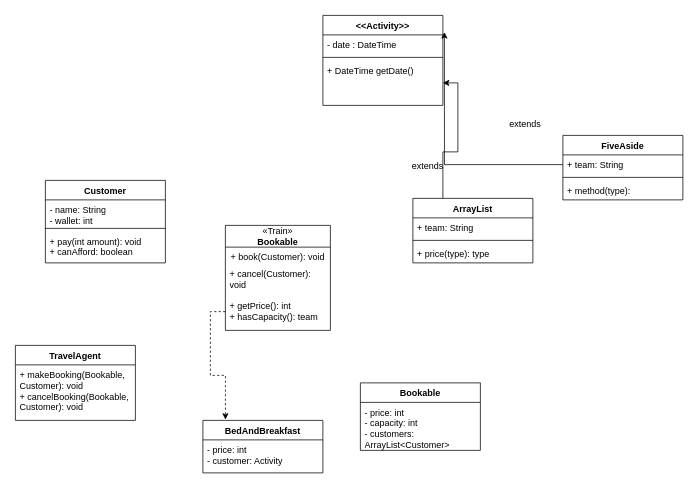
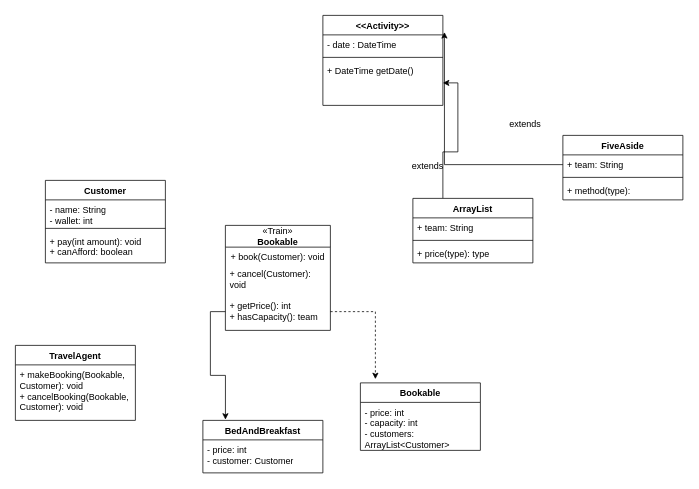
none -> (375, 321)
(210, 363) -> (210, 363)
(252, 456) -> (254, 456)
